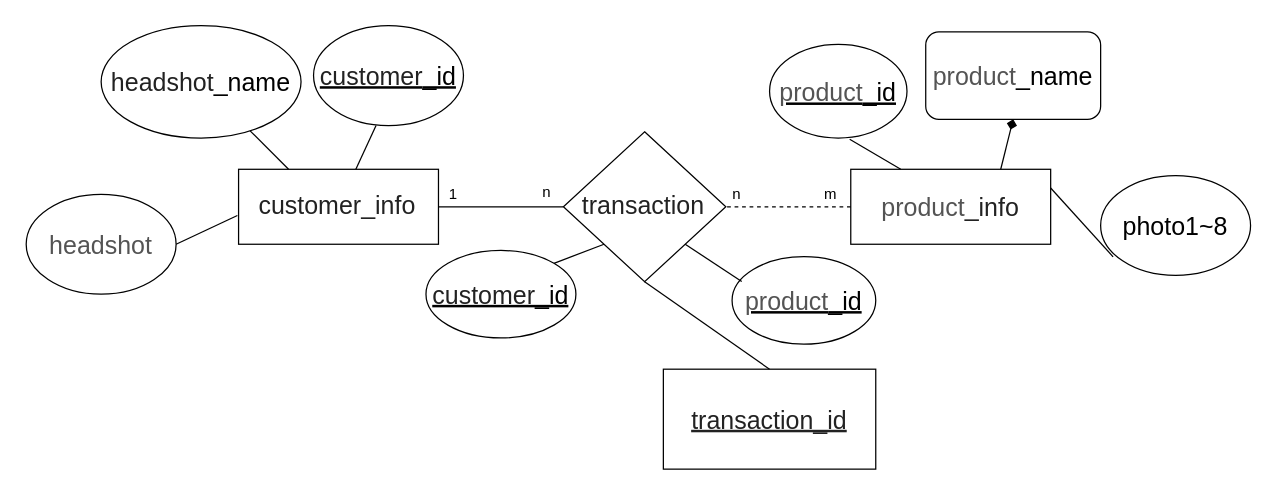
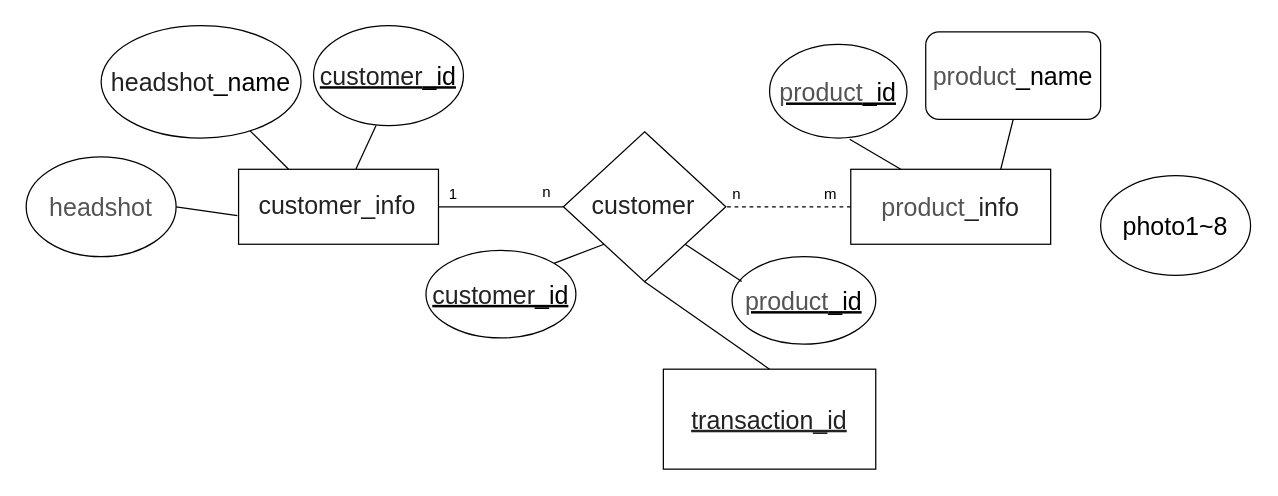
(1011, 129) -> (1012, 124)
(644, 207) -> (644, 207)
(1082, 223) -> none
(101, 244) -> (101, 207)
